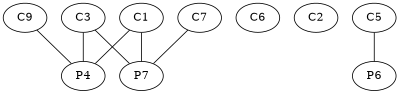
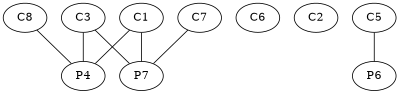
(25, 18) -> (25, 18)
